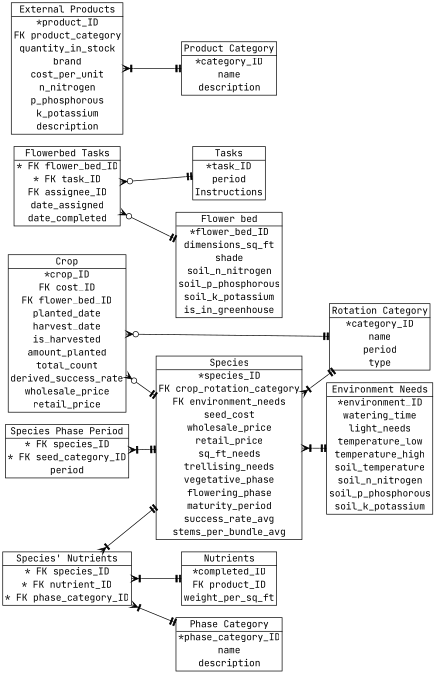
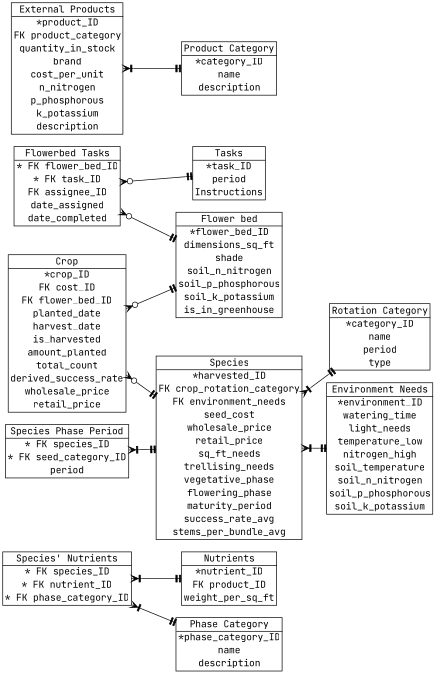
(230, 335) -> (154, 297)
(229, 376) -> (229, 376)
(380, 455) -> (380, 455)
(130, 528) -> none
(229, 572) -> (229, 572)
